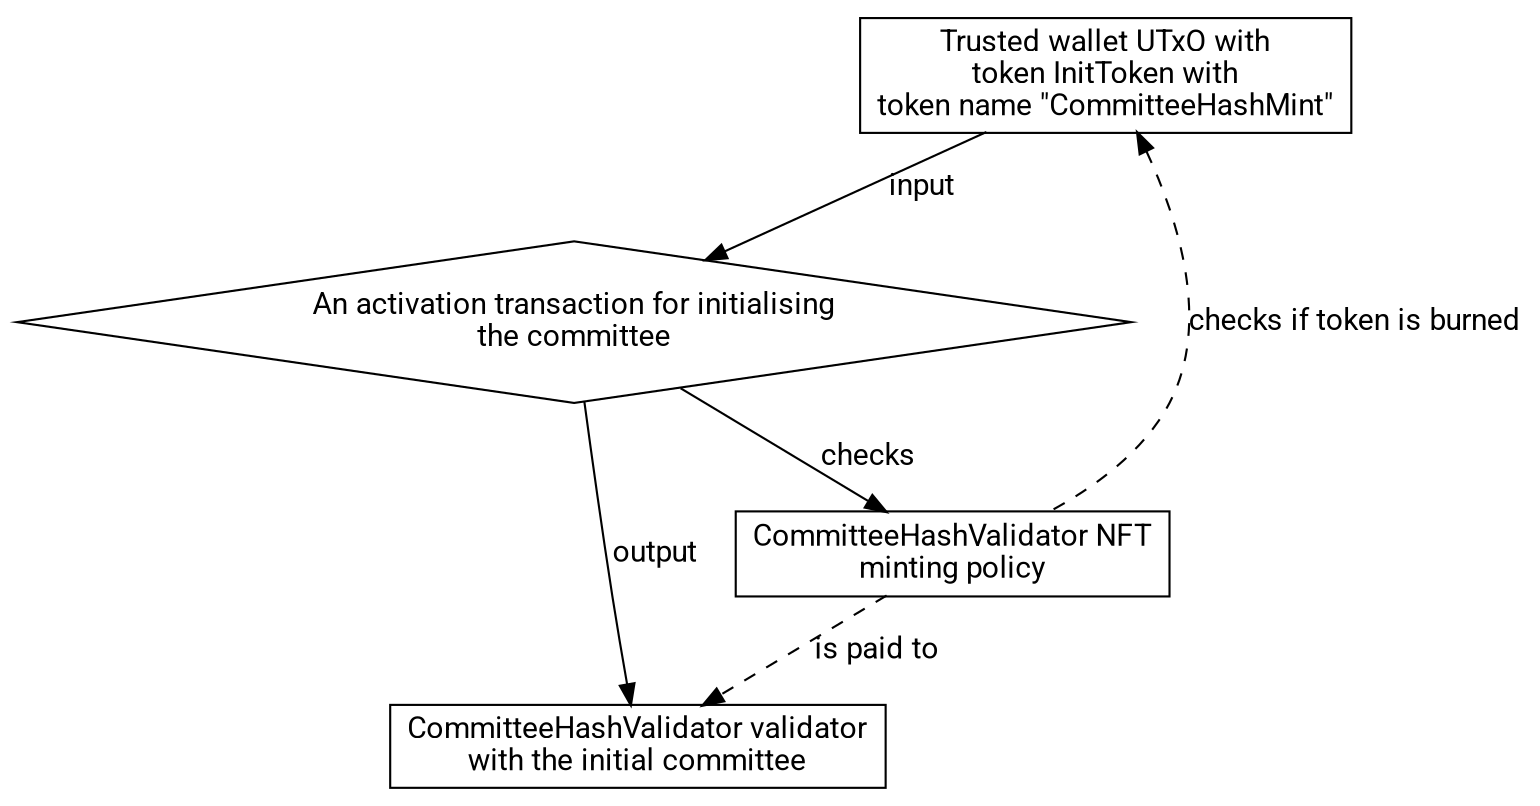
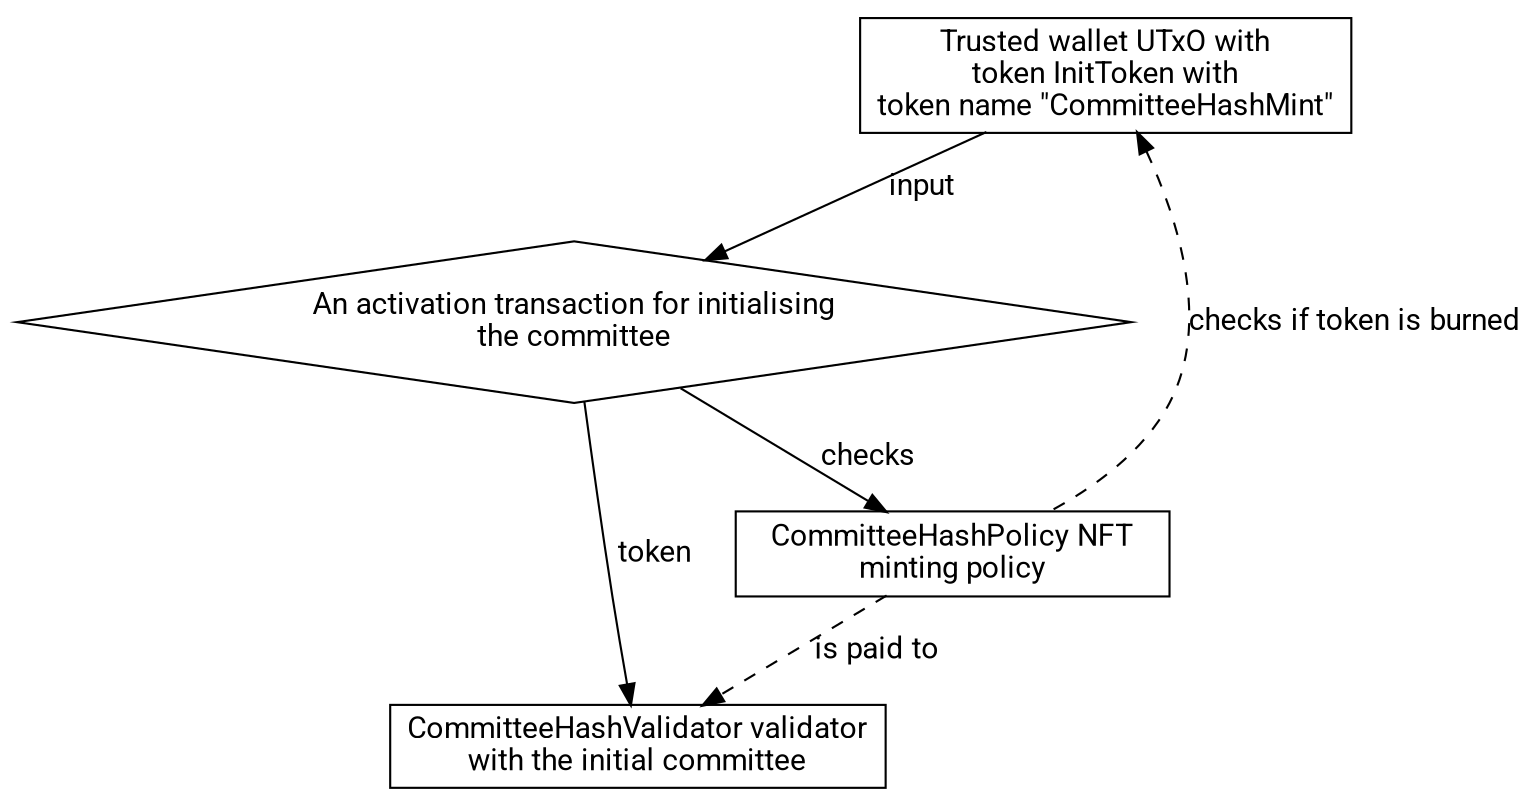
(655, 554) -> (655, 554)
(953, 554) -> (953, 554)
